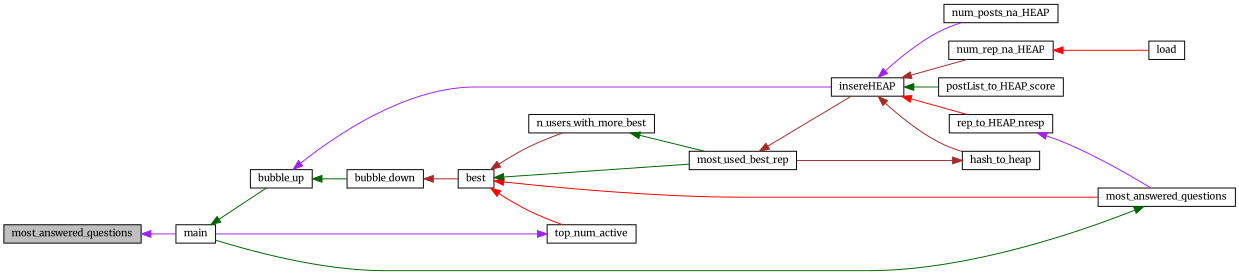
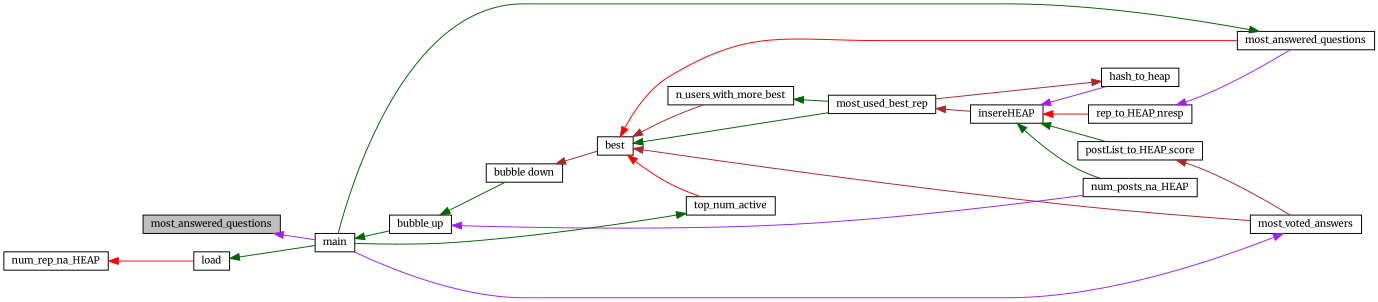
(921, 43) -> (1060, 158)
(939, 67) -> none
(557, 87) -> (773, 225)
(921, 132) -> (1078, 94)
none -> (1306, 224)
(376, 234) -> (516, 237)
none -> (277, 251)
